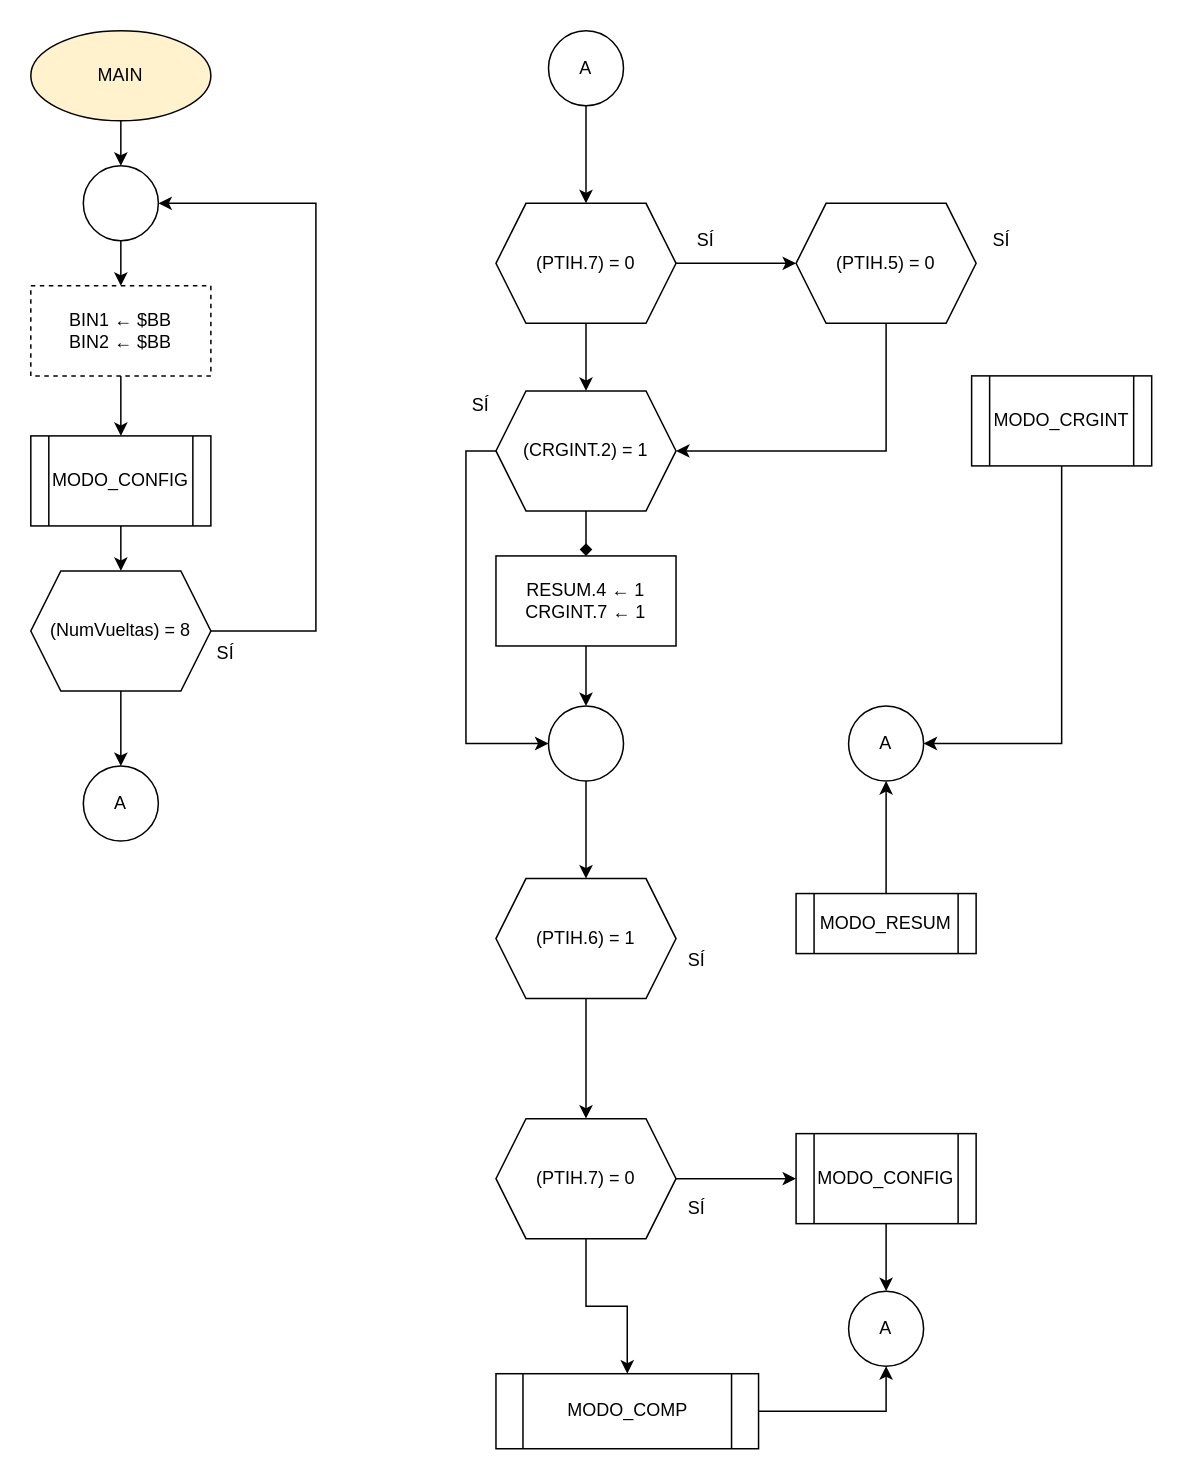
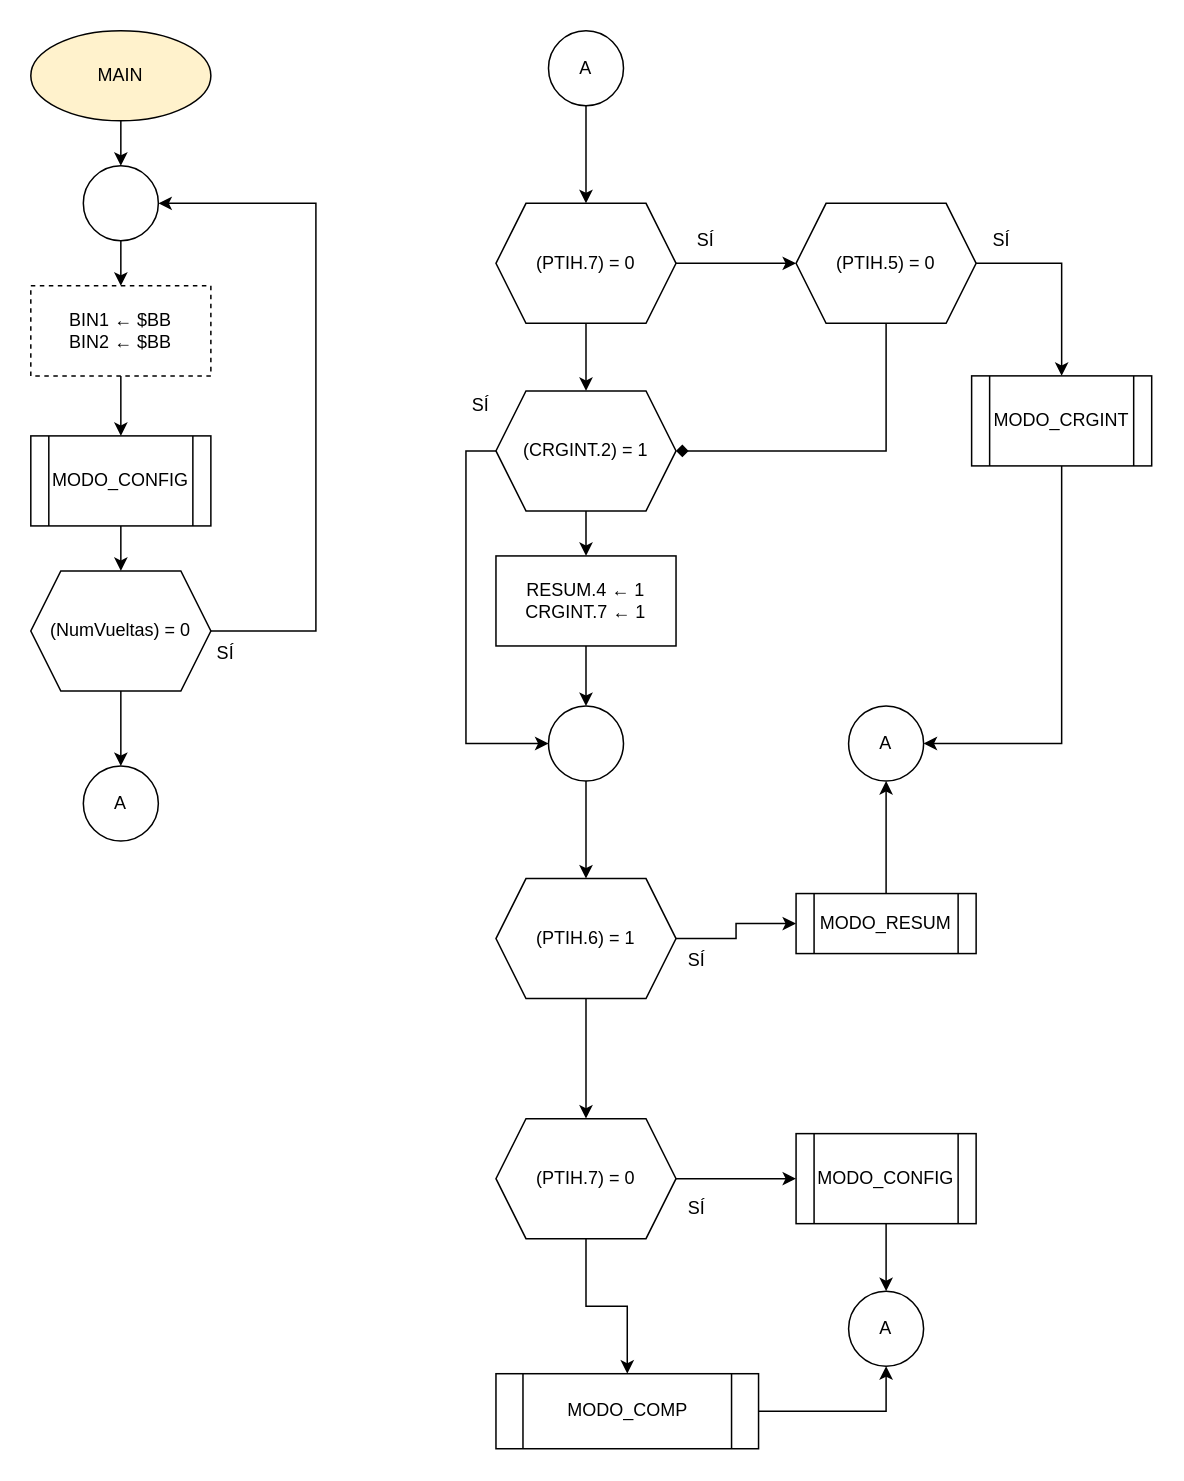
none -> (1061, 271)
(687, 451) -> (688, 451)
(586, 543) -> (586, 544)
(121, 631) -> (121, 631)
none -> (736, 936)
